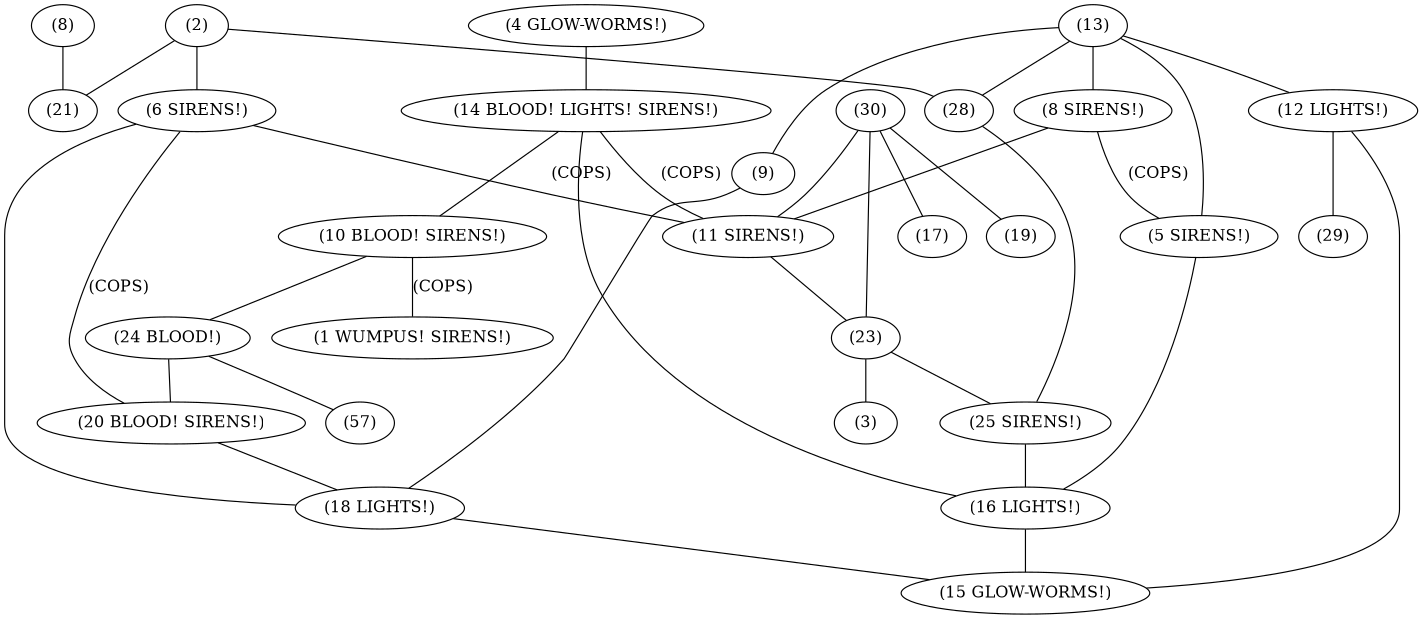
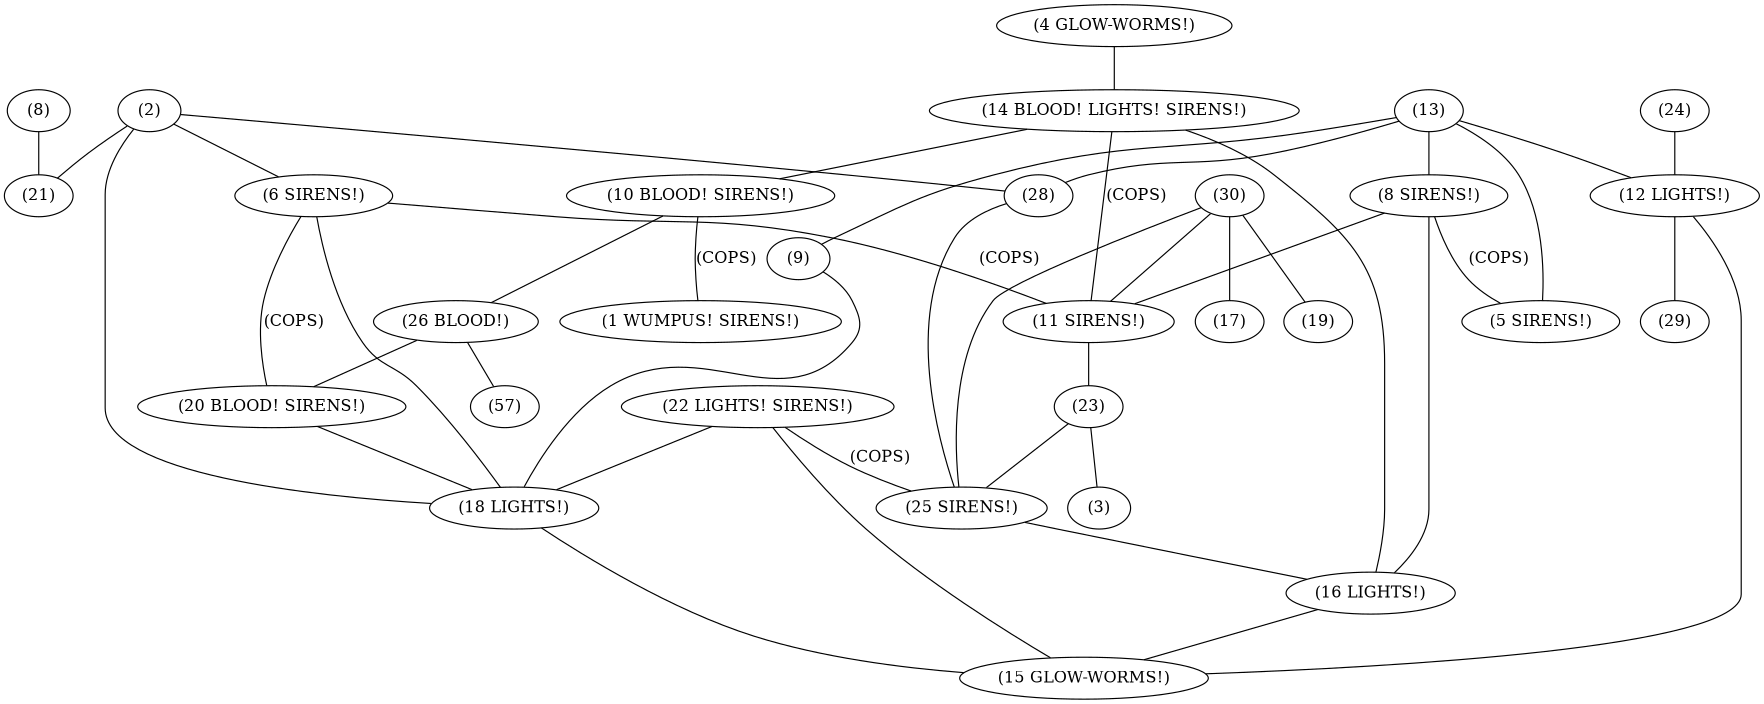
none -> (1675, 111)
(868, 224) -> (999, 296)
(168, 338) -> (456, 322)
(1154, 389) -> (1429, 400)
none -> (758, 407)
none -> (122, 437)
